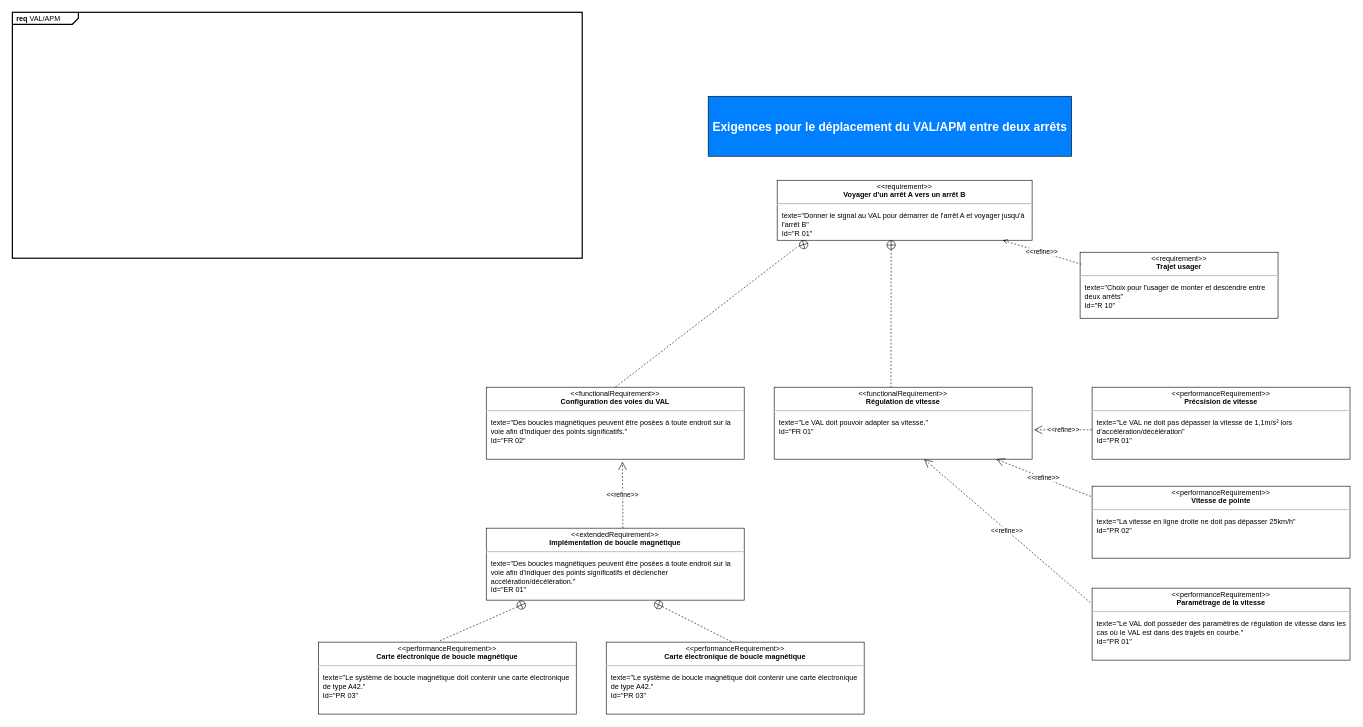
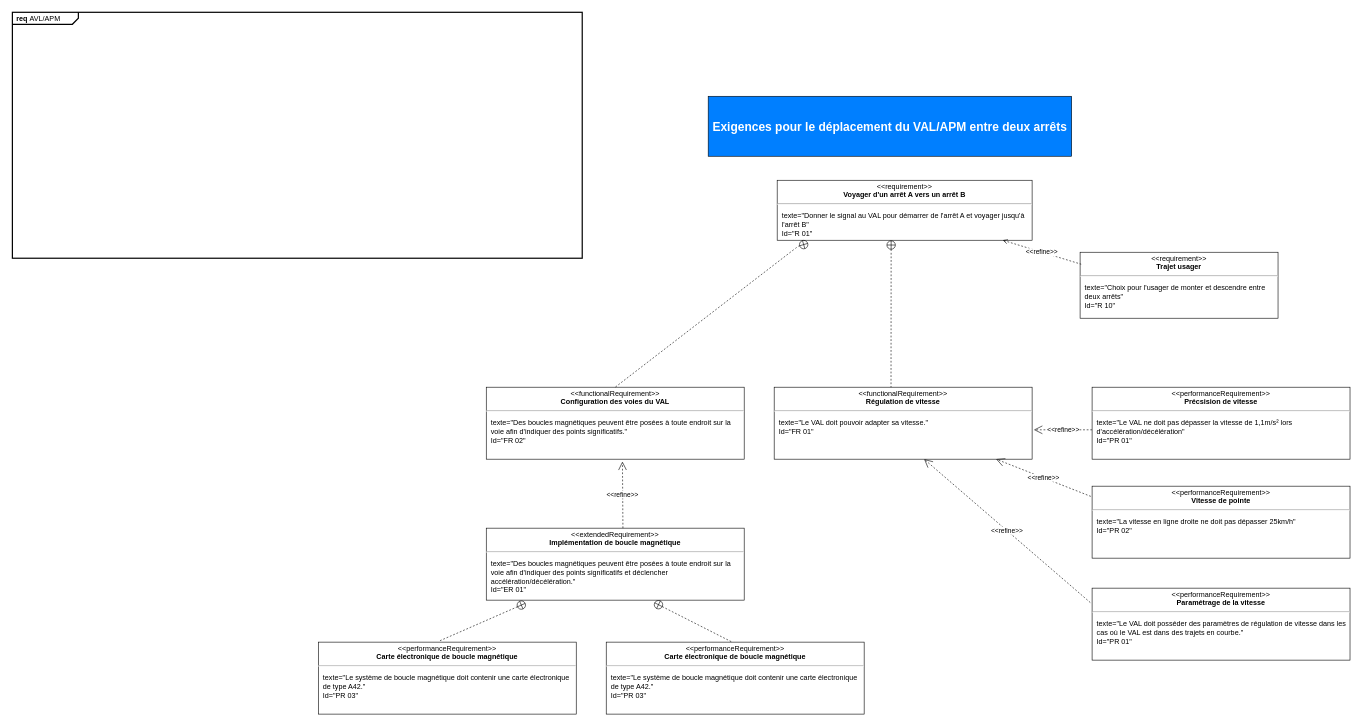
(297, 12) -> (297, 12)
